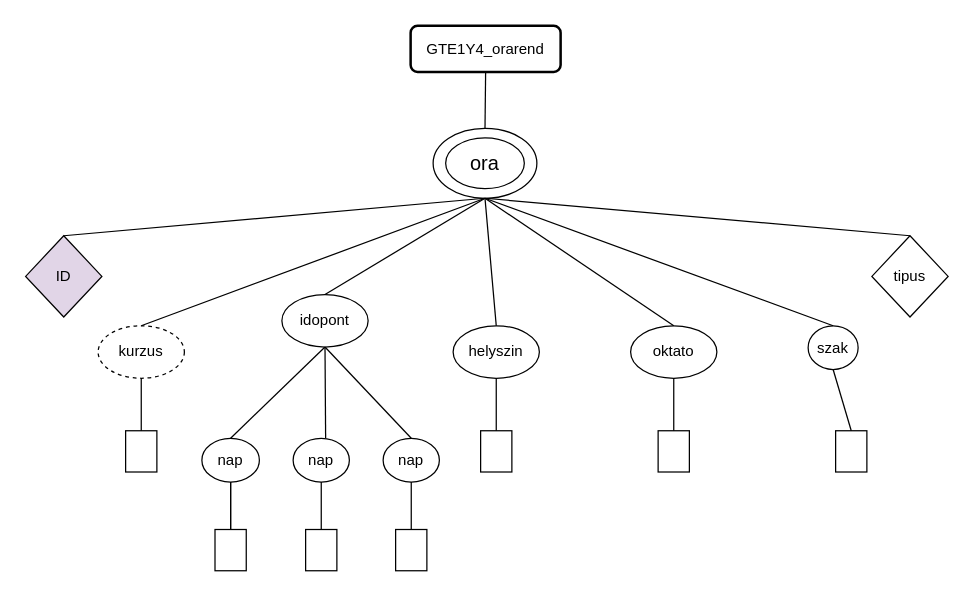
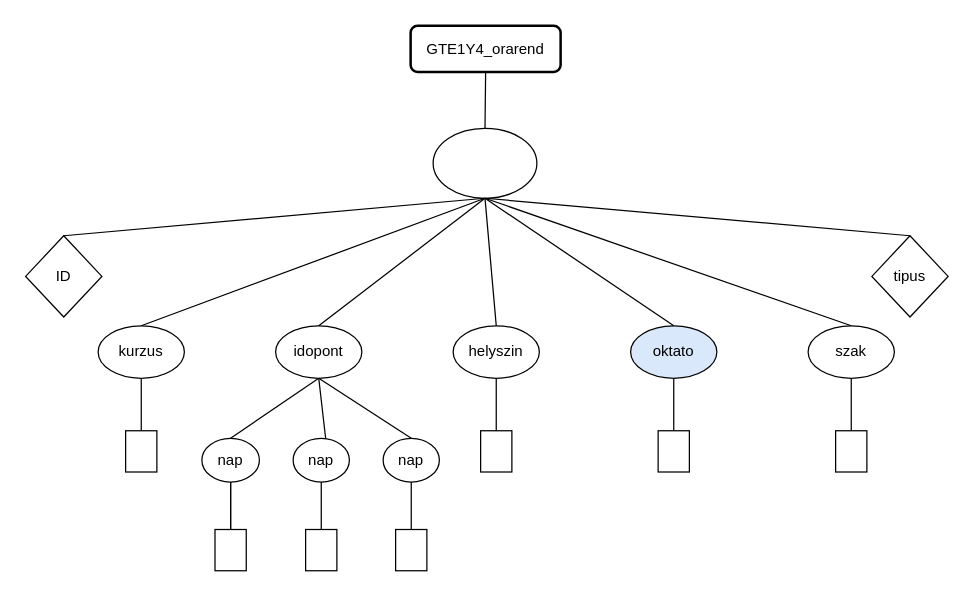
(485, 163) -> none
(64, 276) -> (64, 276)
(325, 321) -> (319, 352)
(833, 348) -> (851, 352)
(141, 352) -> (141, 352)
(674, 352) -> (674, 352)
